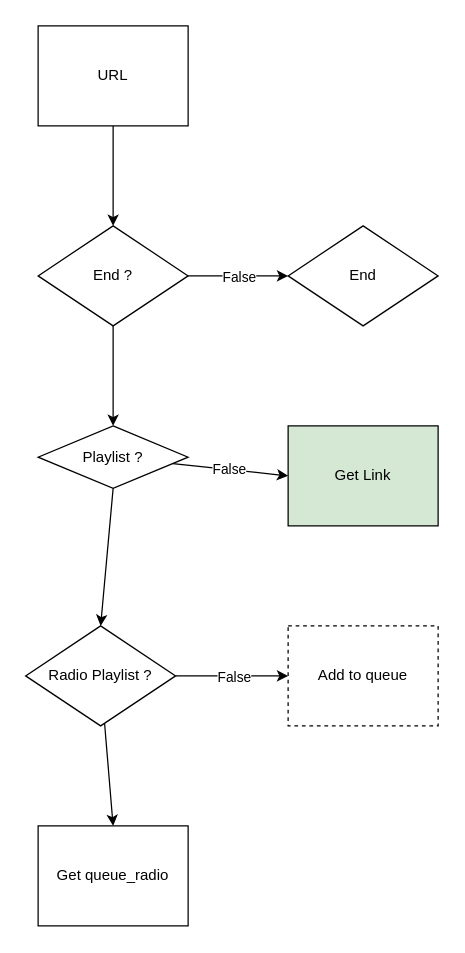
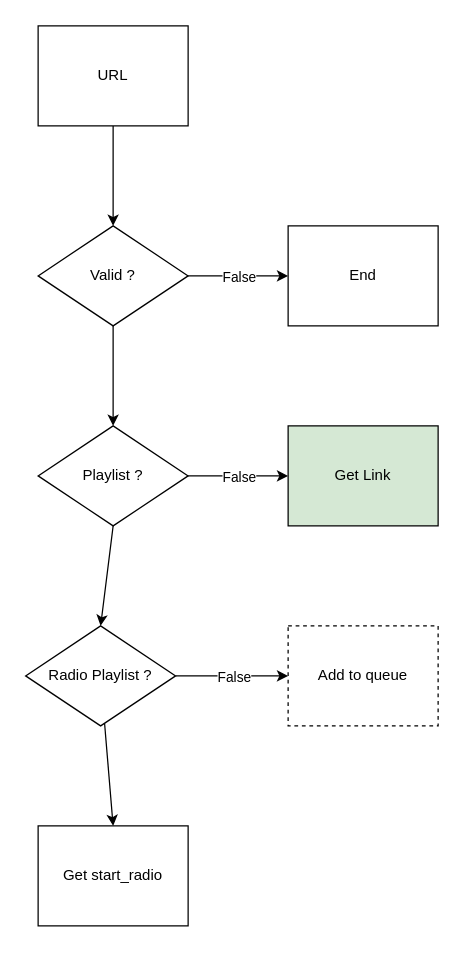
(113, 276) -> (113, 276)
(363, 276) -> (363, 276)
(113, 457) -> (113, 476)
(113, 876) -> (113, 876)
